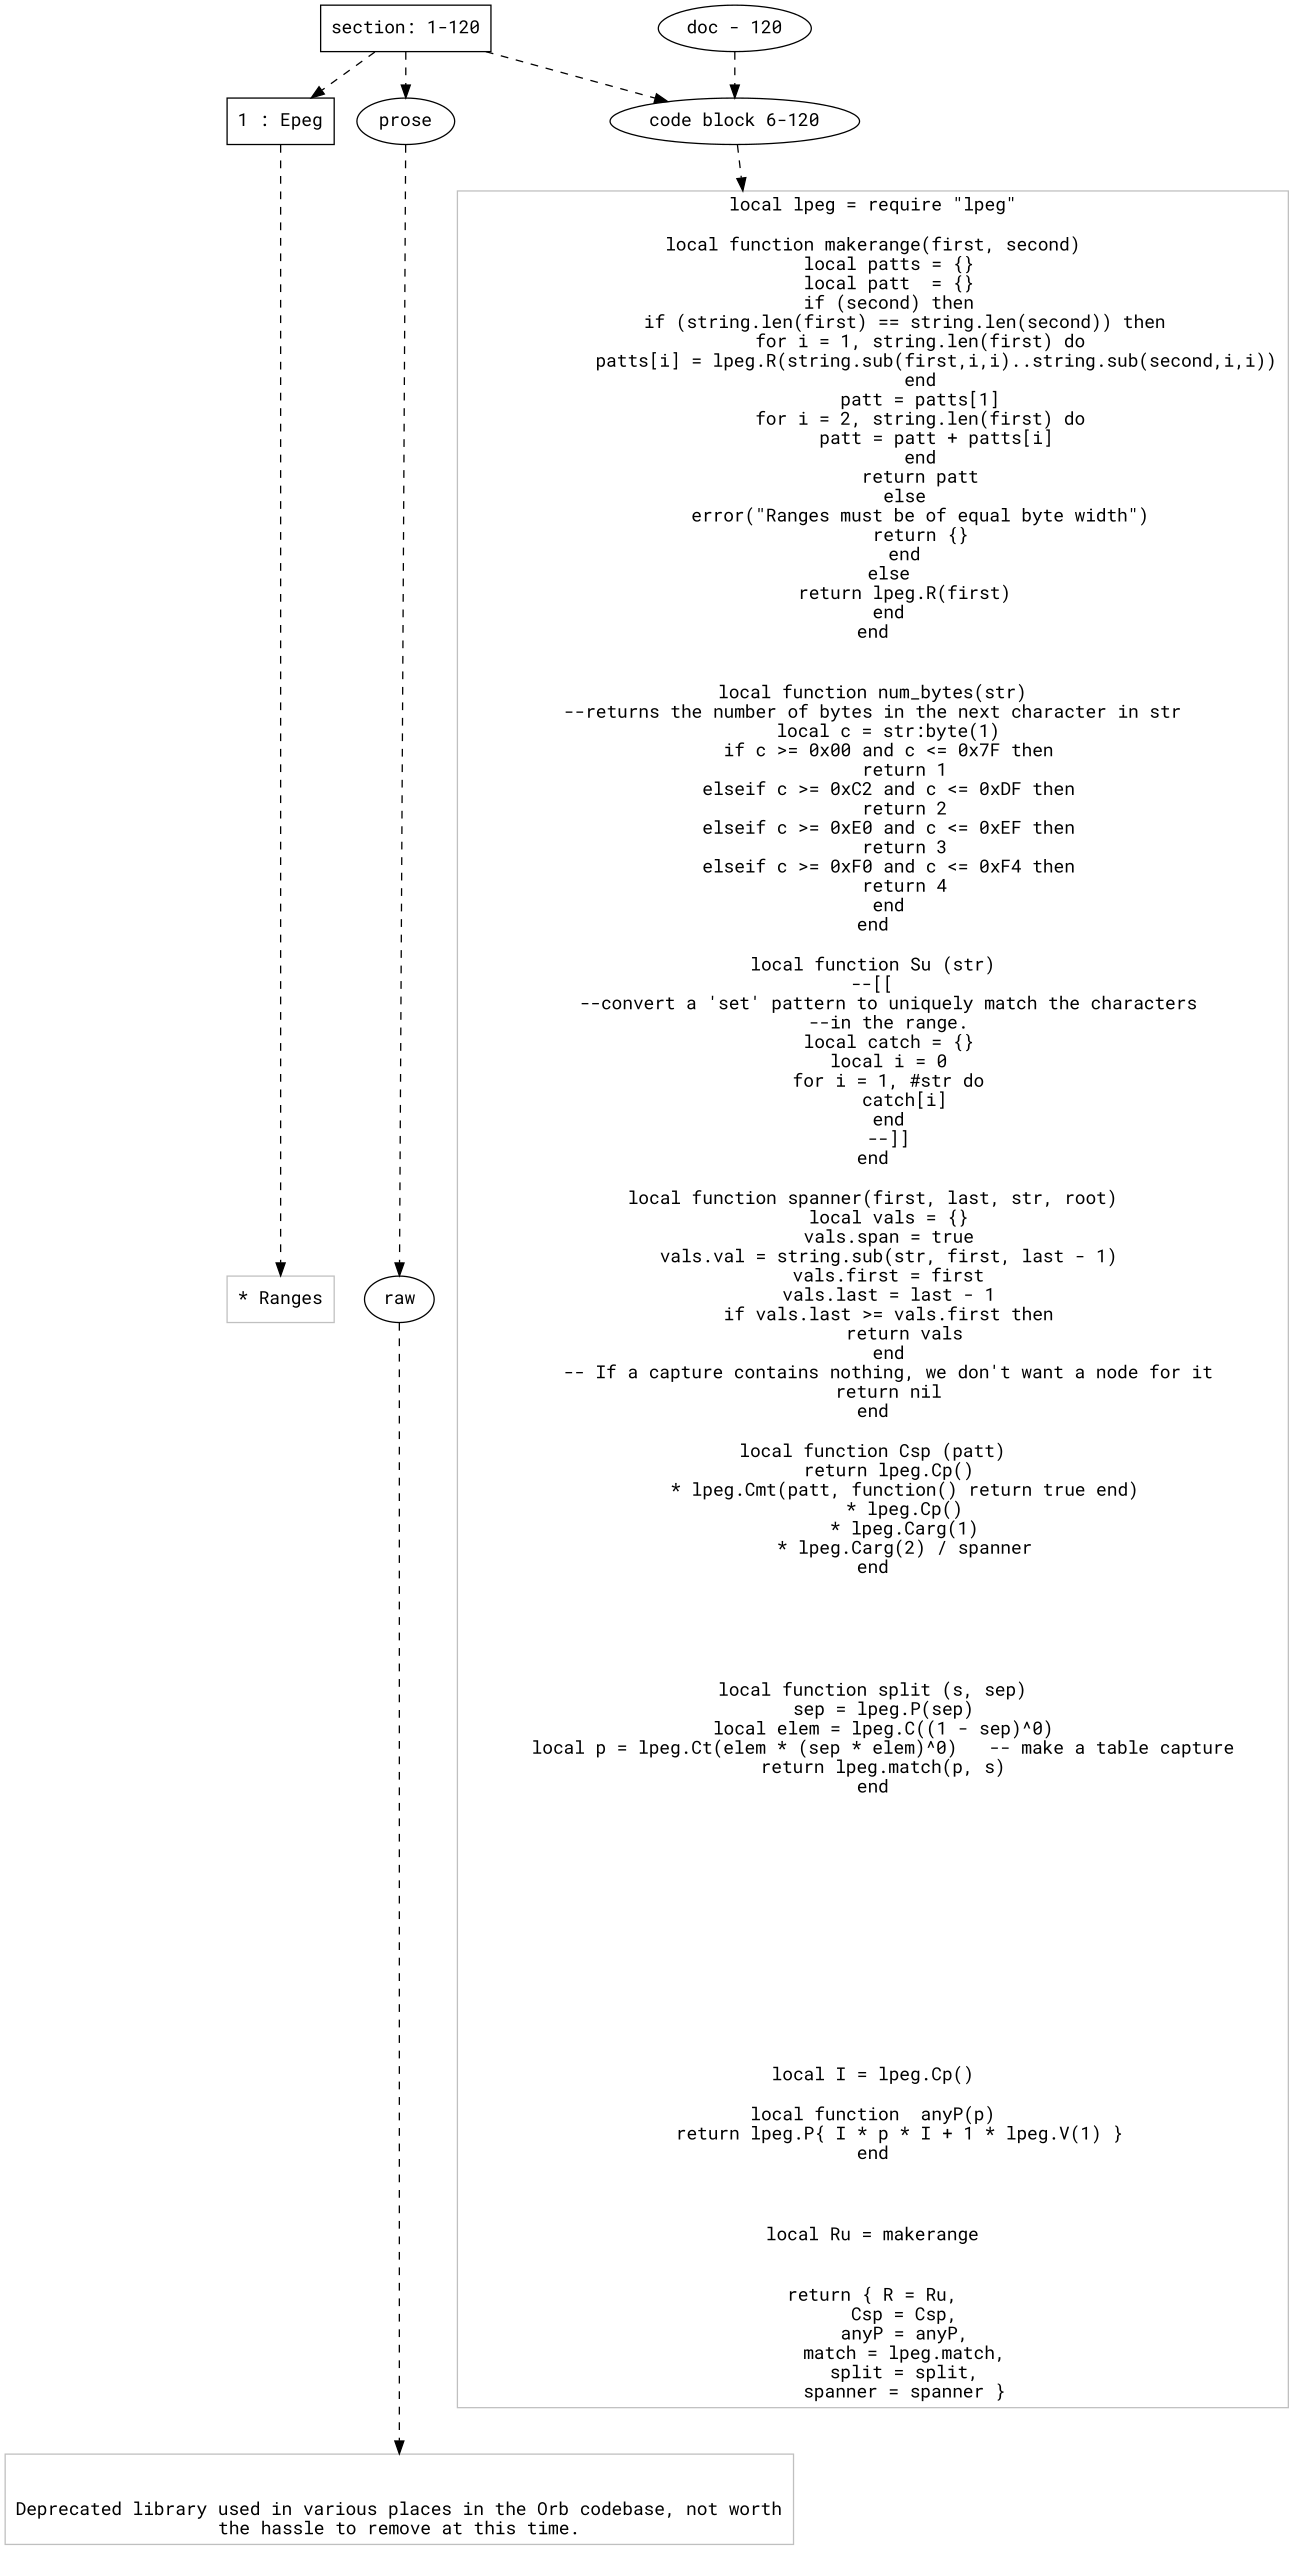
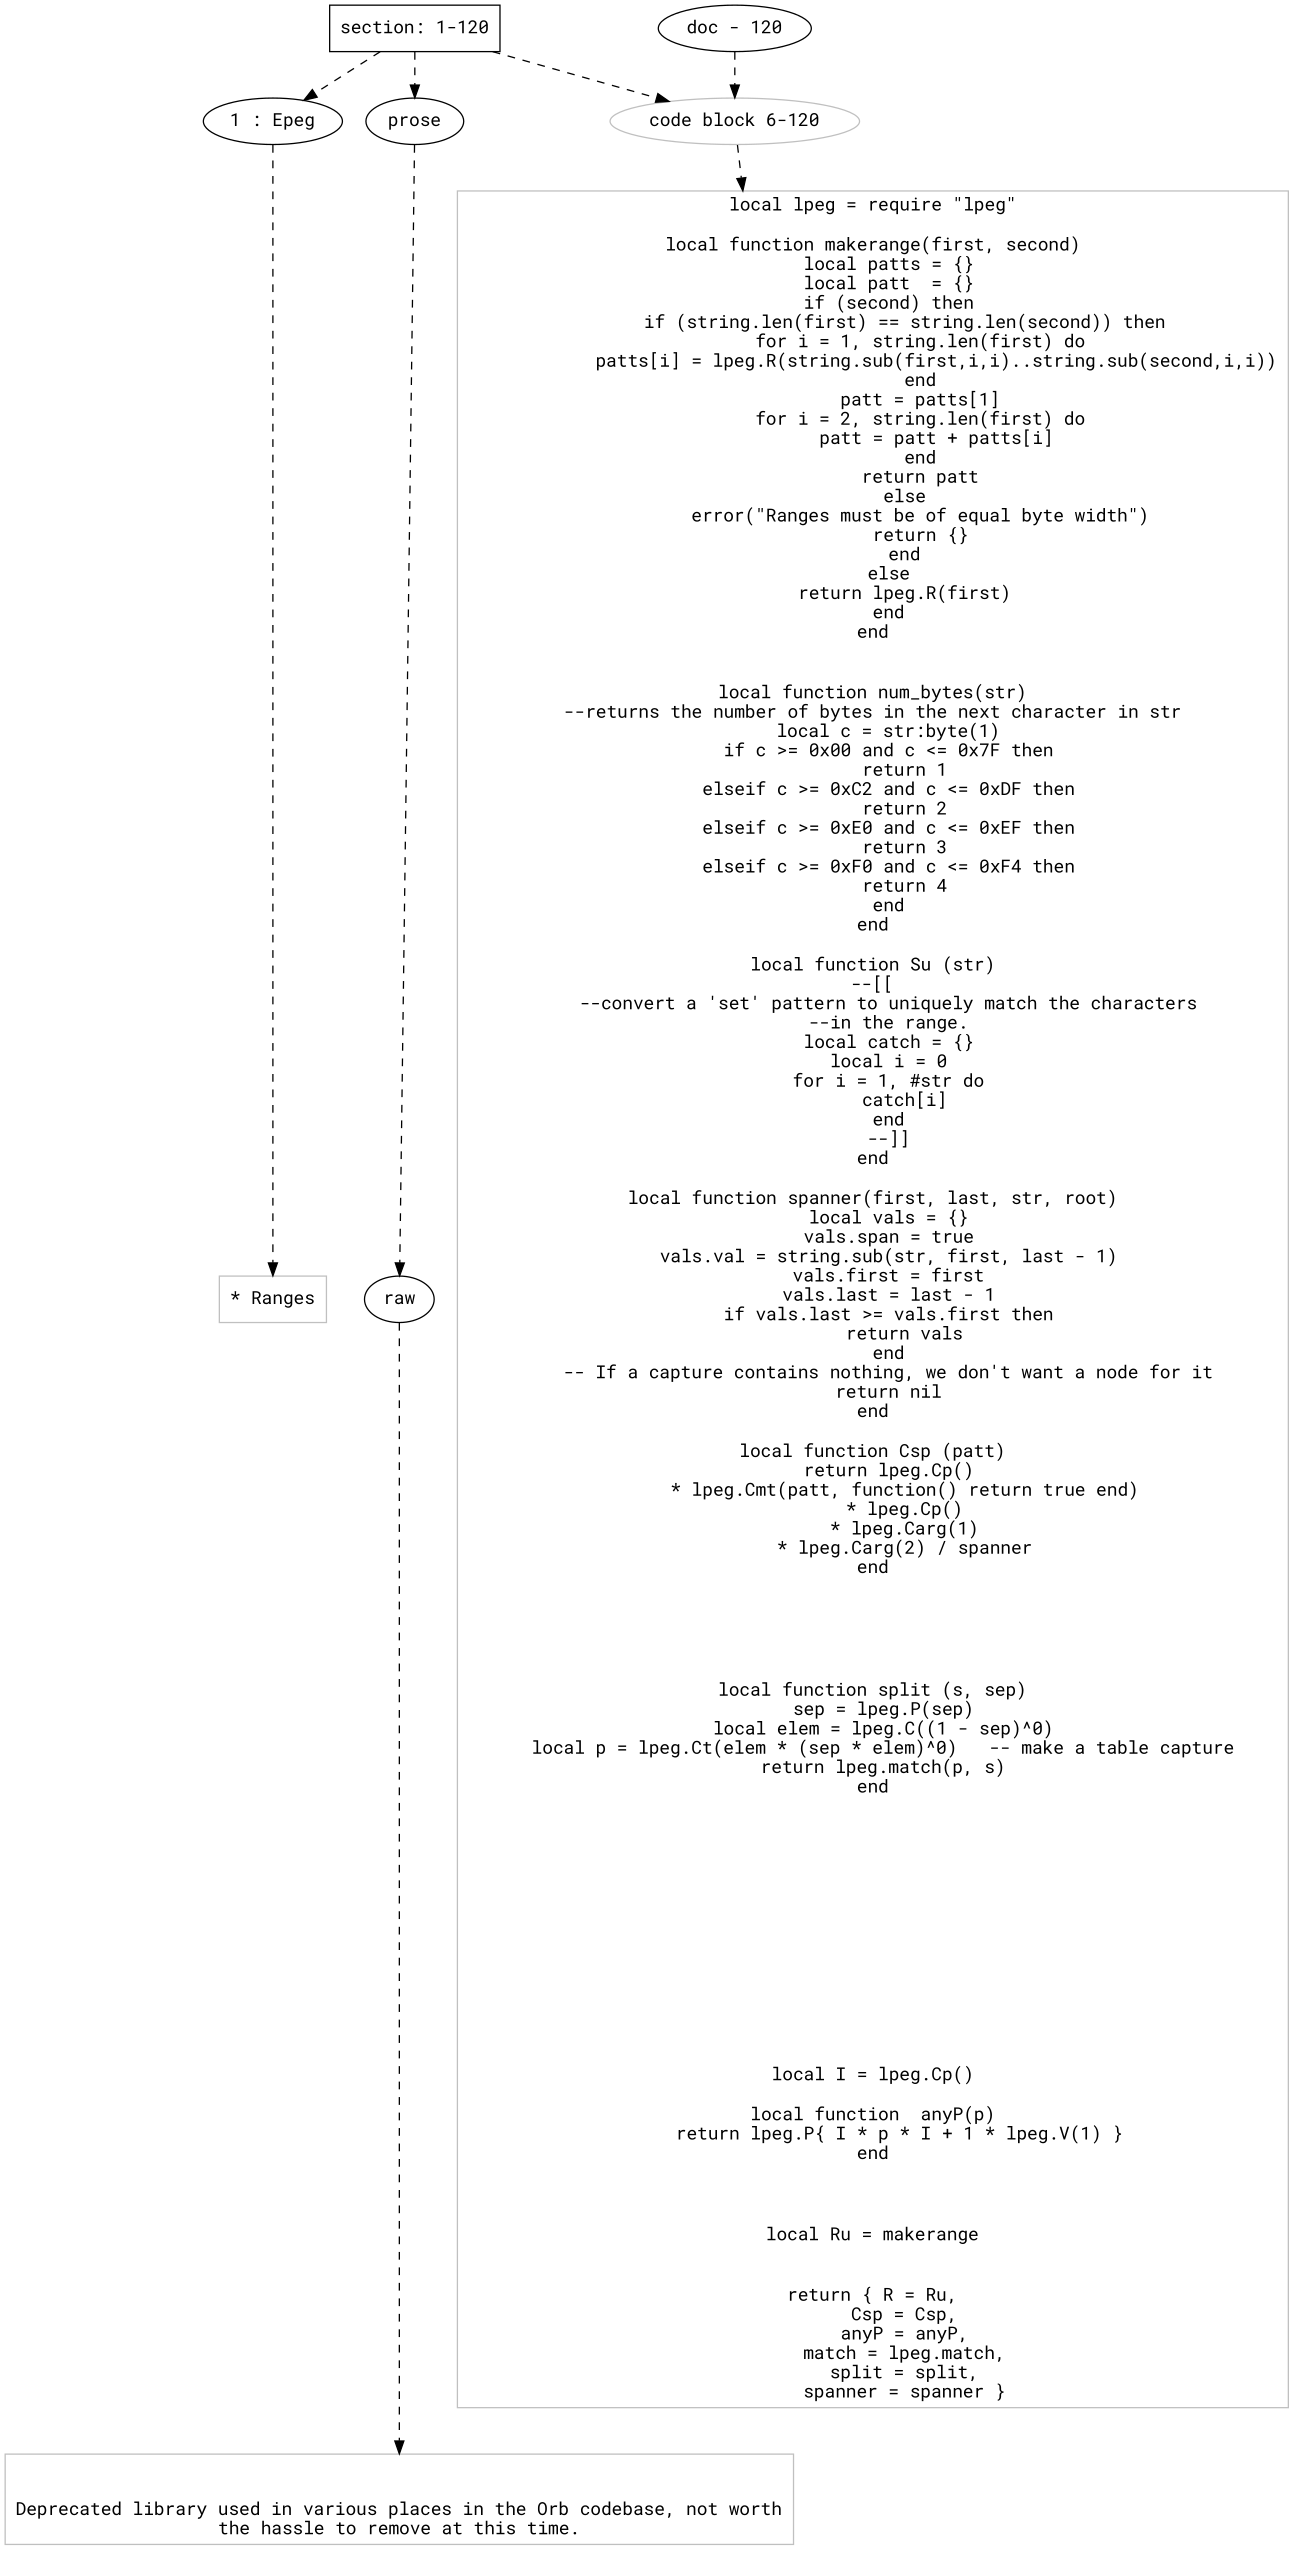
(281, 121) -> (273, 121)
(735, 121) -> (735, 121)
